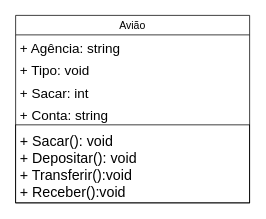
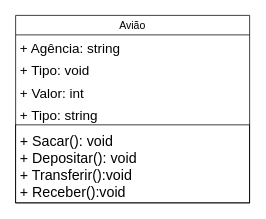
(58, 93) -> (56, 93)
(69, 116) -> (64, 116)
